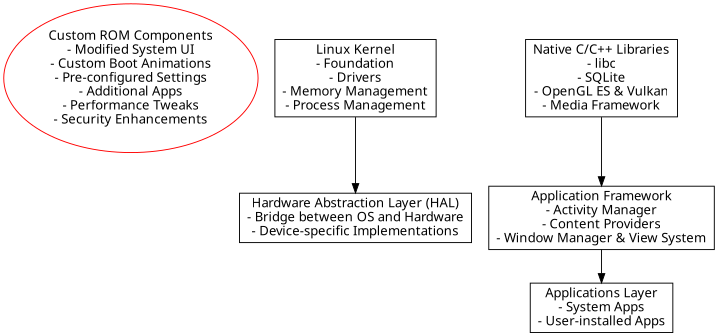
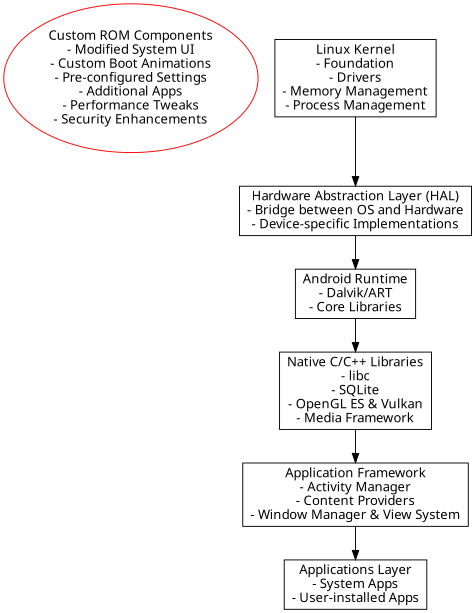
none -> (356, 294)
